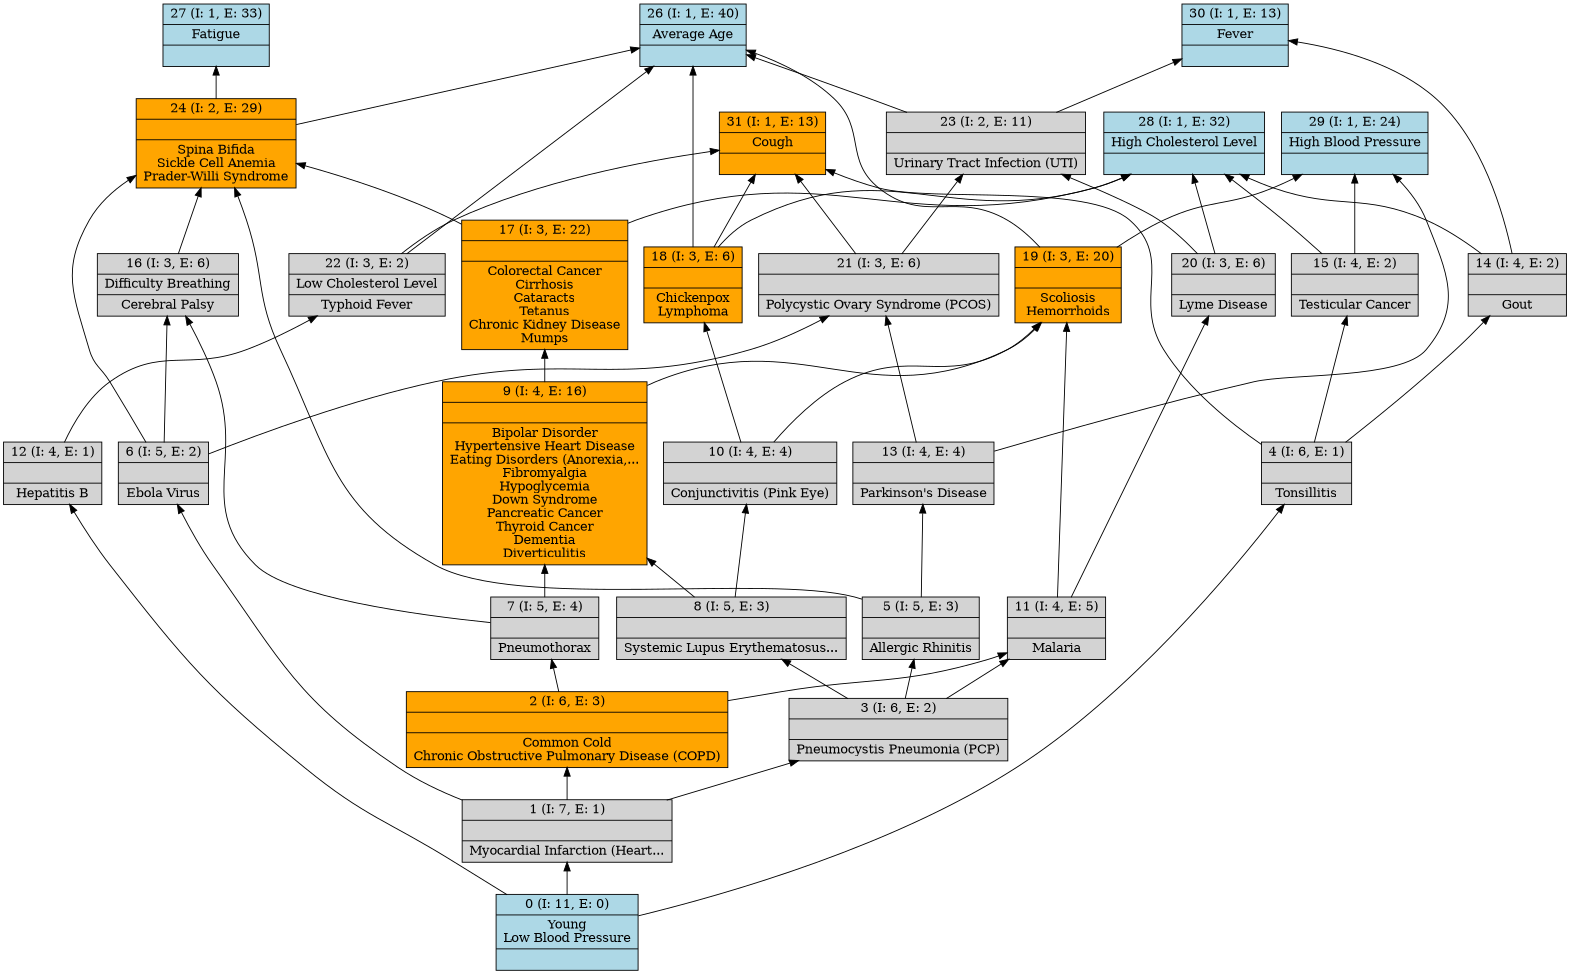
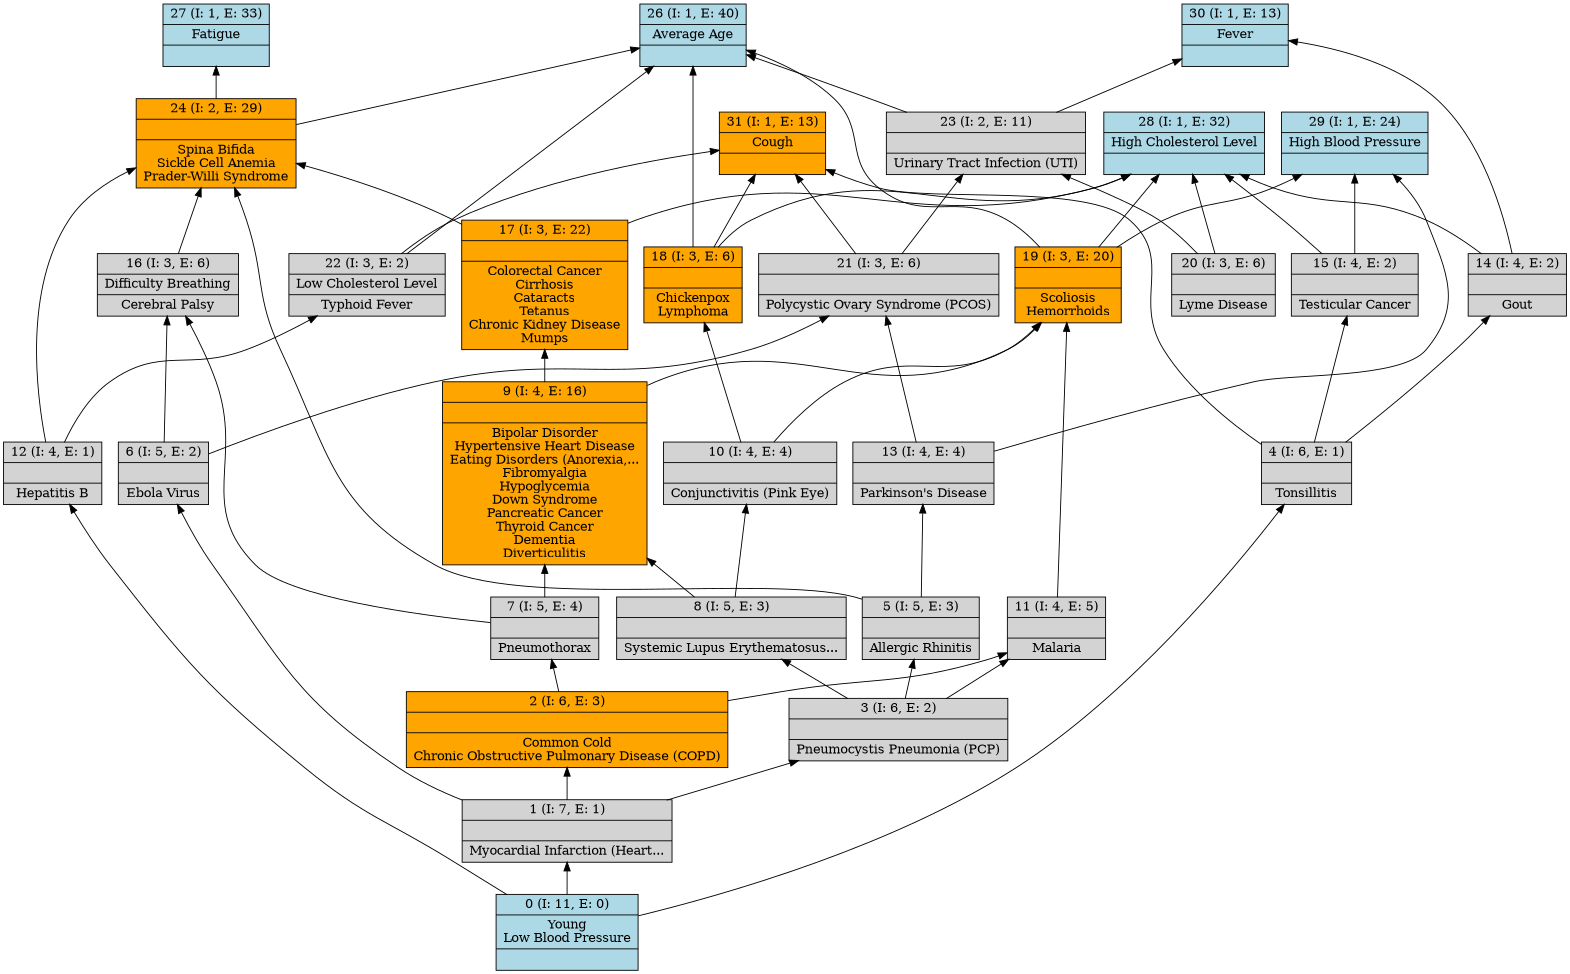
none -> (1127, 213)
(78, 310) -> (42, 290)
(1138, 461) -> none
